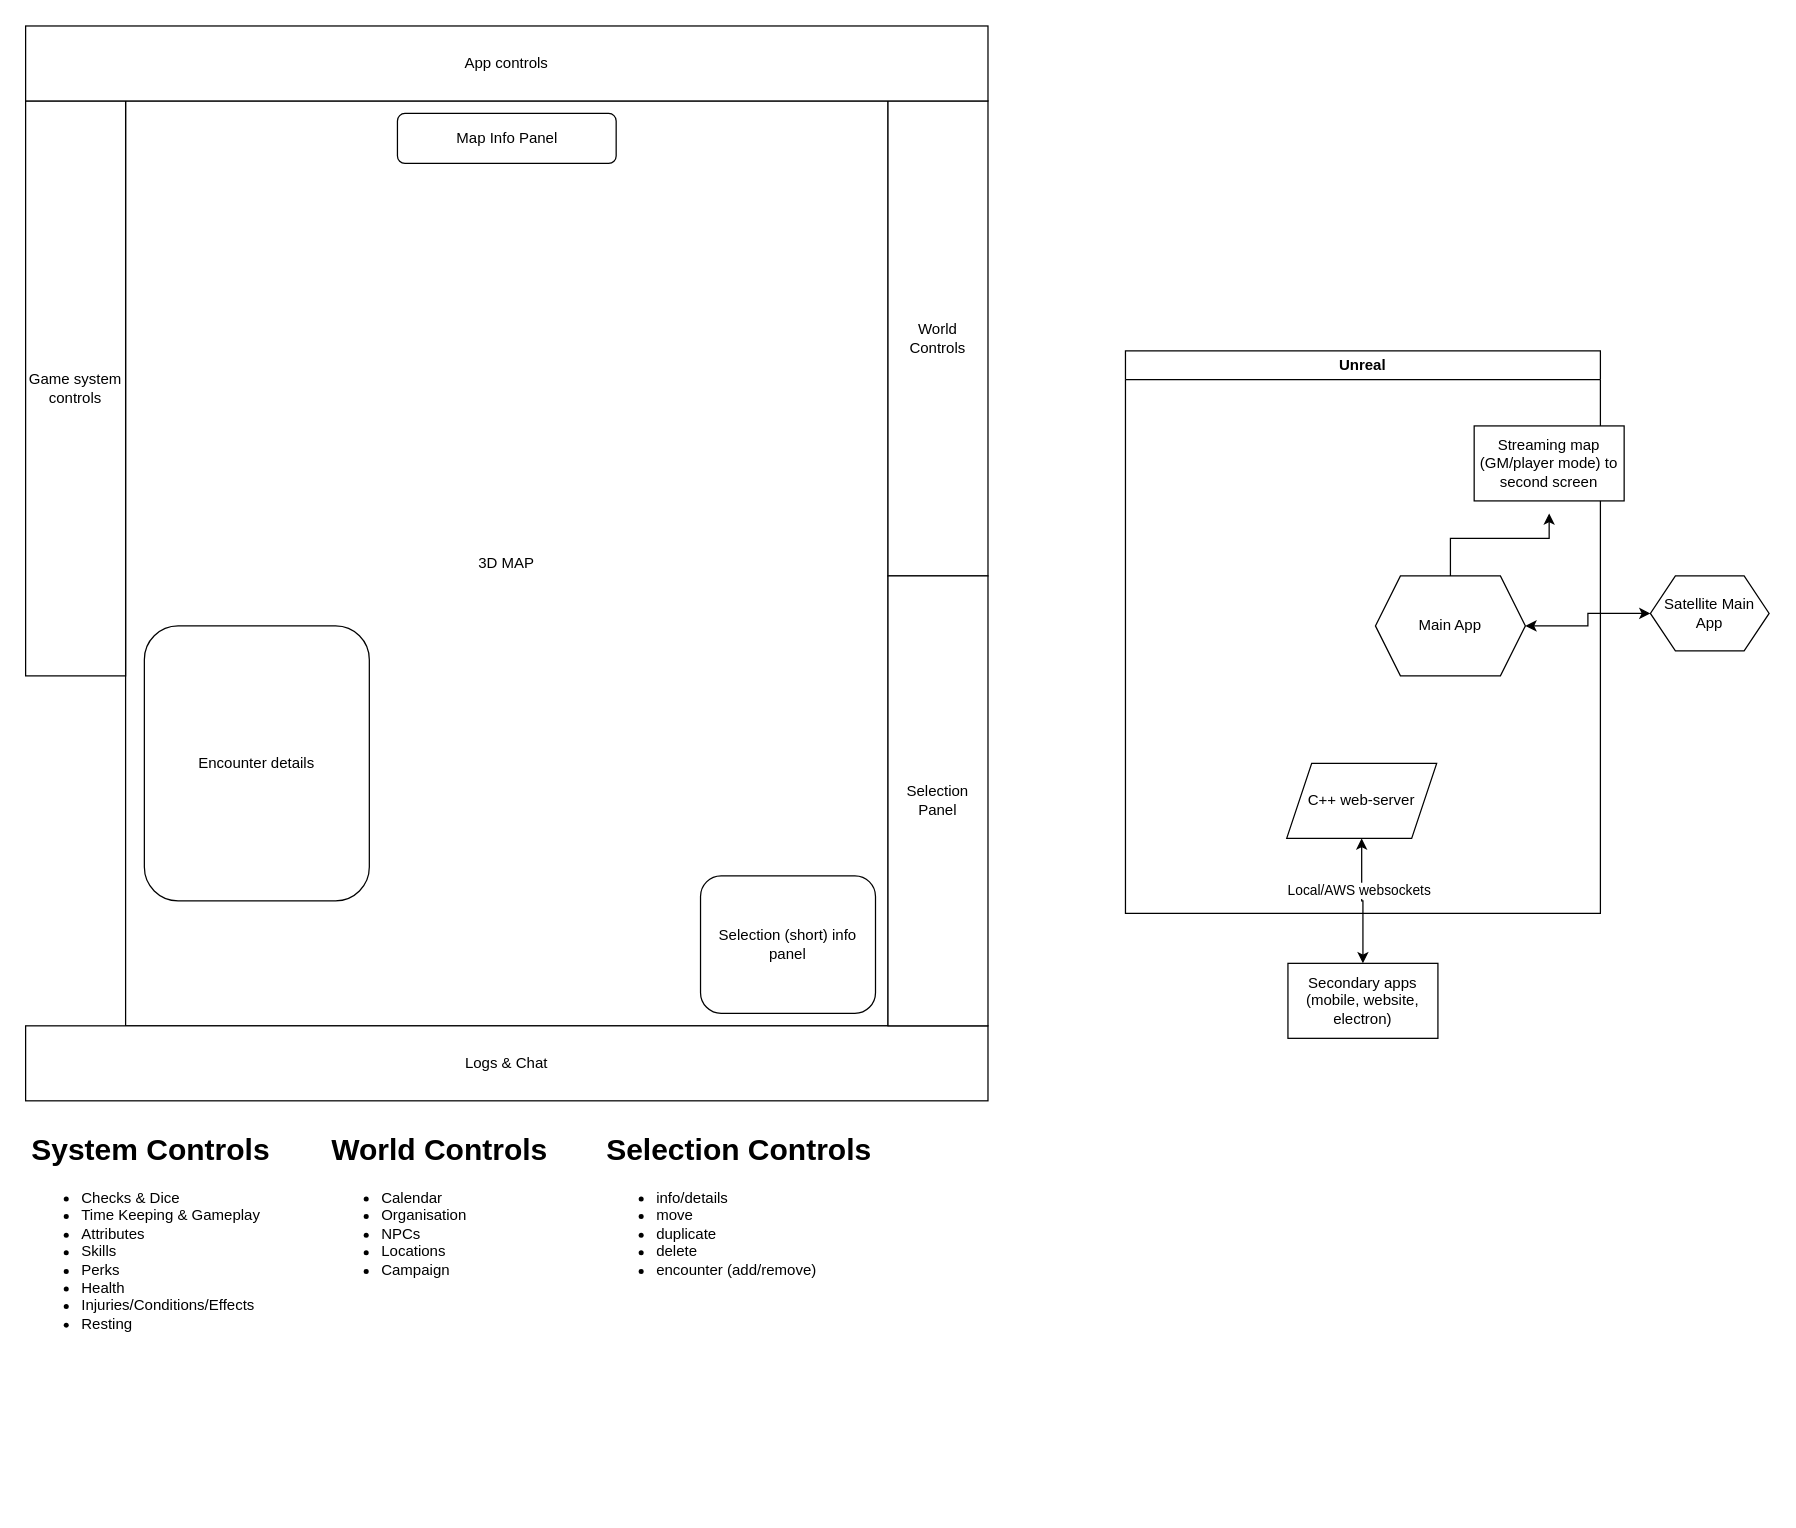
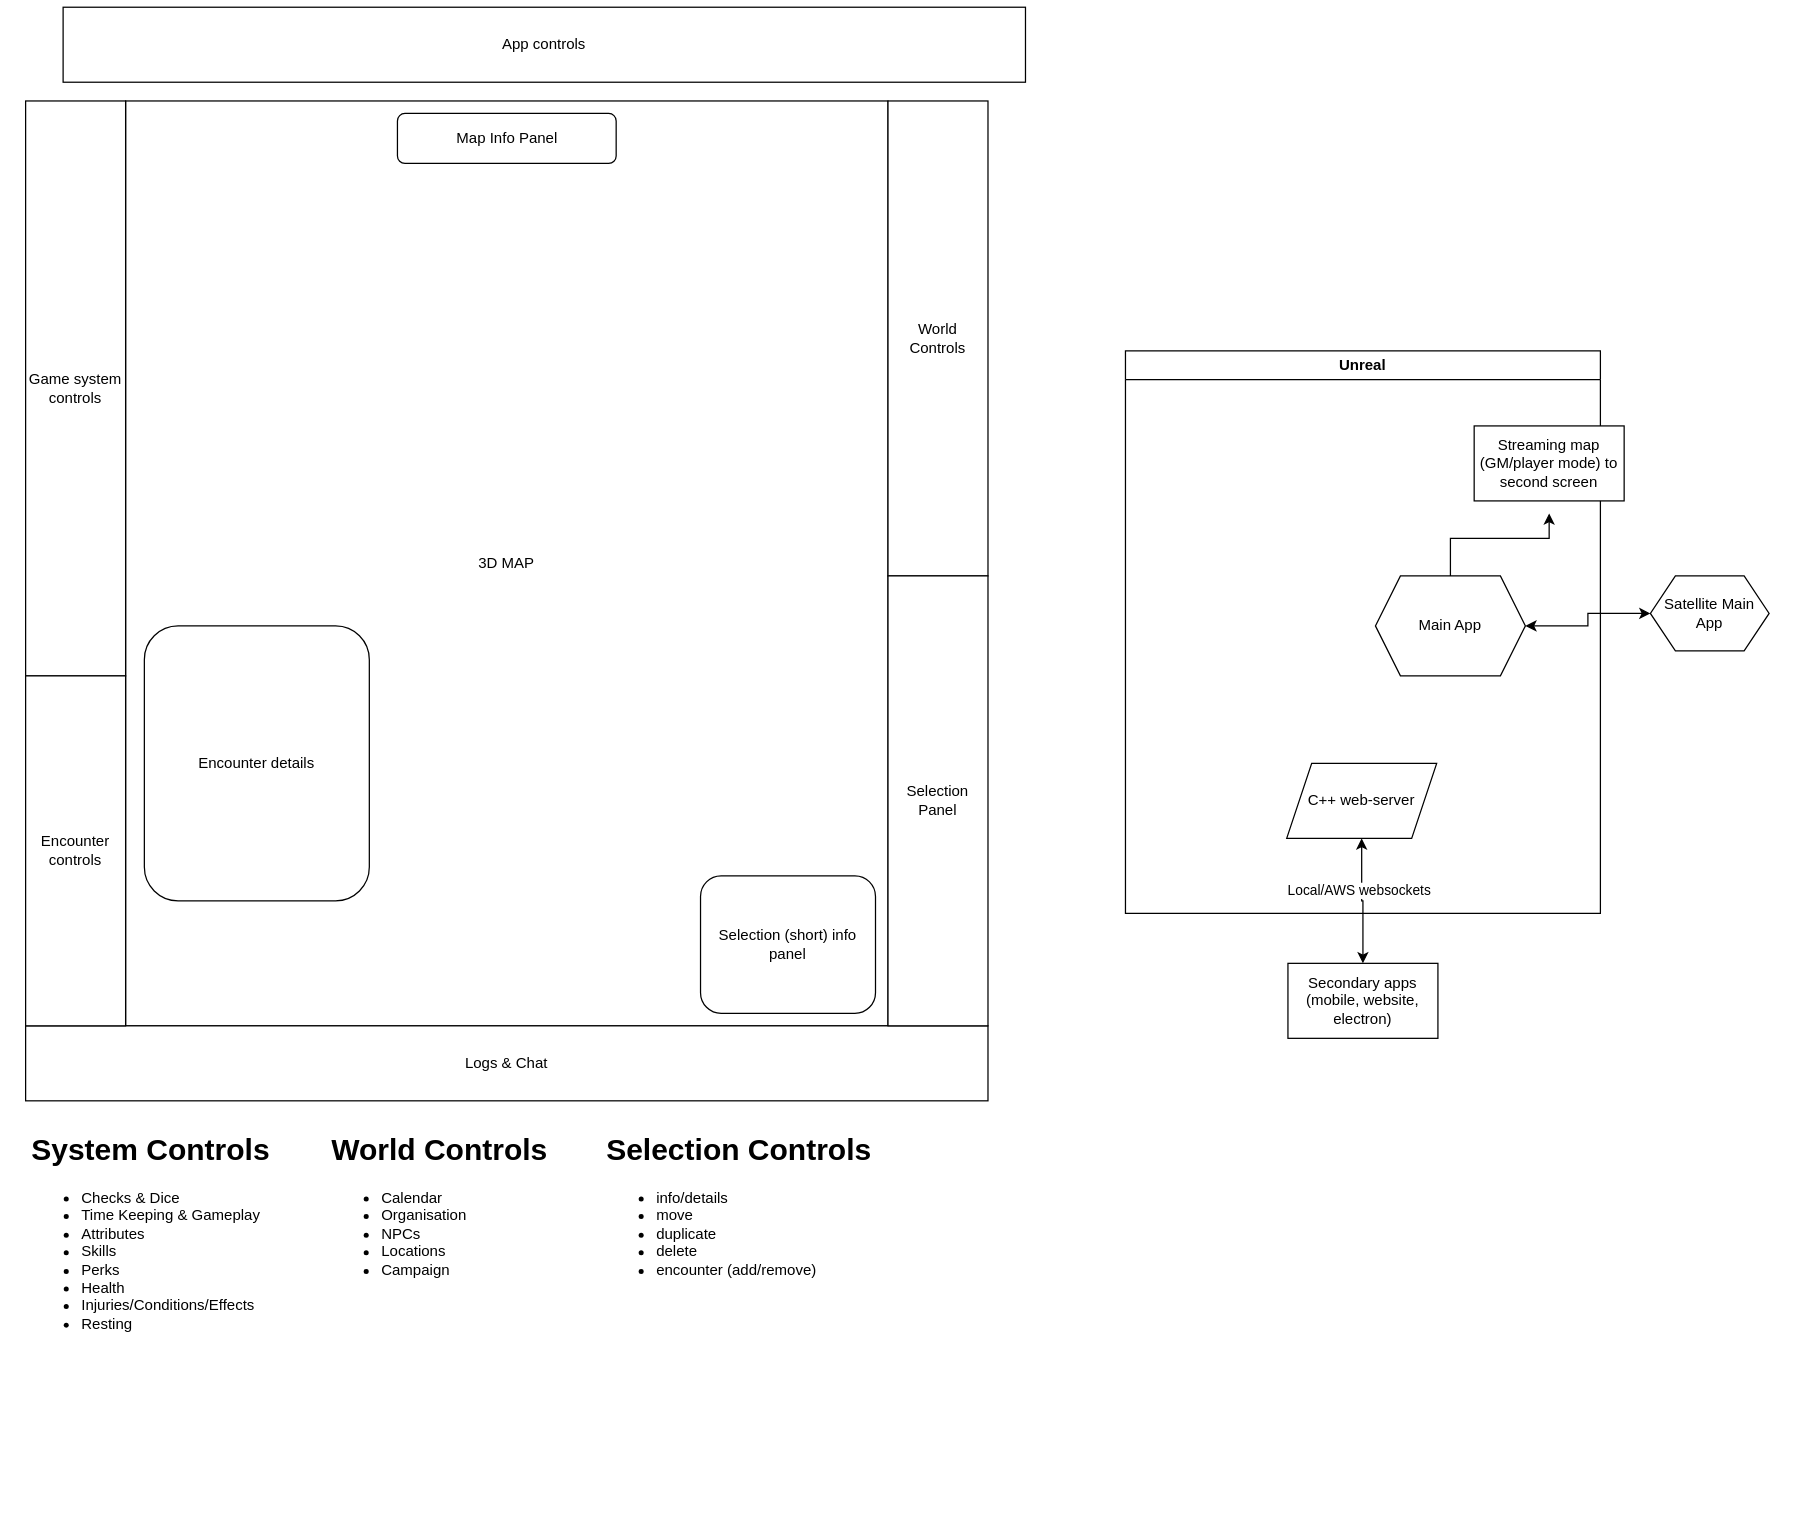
(507, 63) -> (544, 44)
none -> (76, 851)
